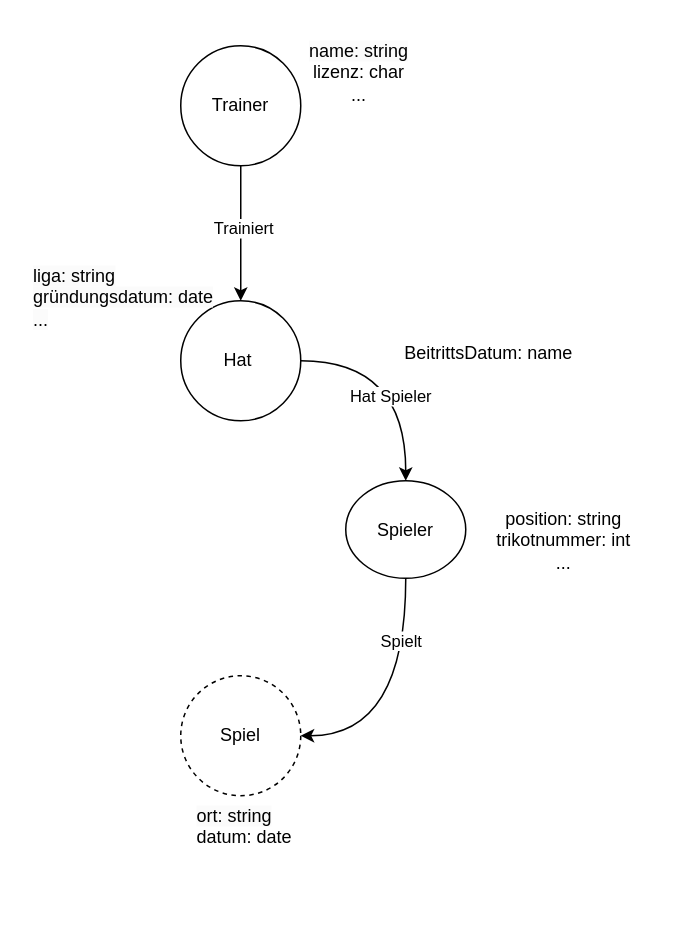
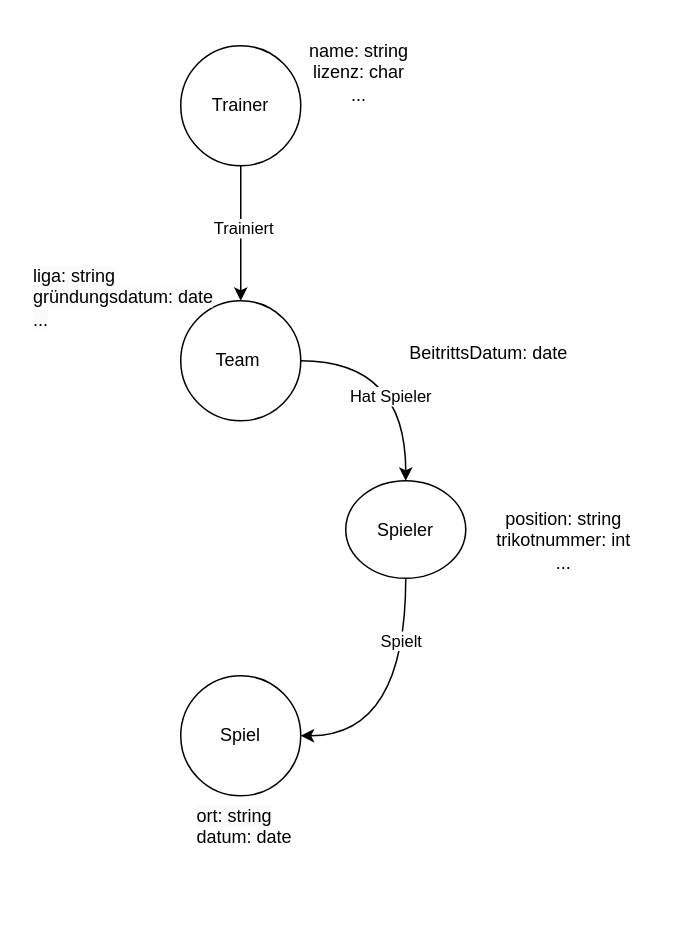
(489, 353) -> (489, 353)
(241, 361) -> (241, 361)
(241, 736) -> (241, 736)
